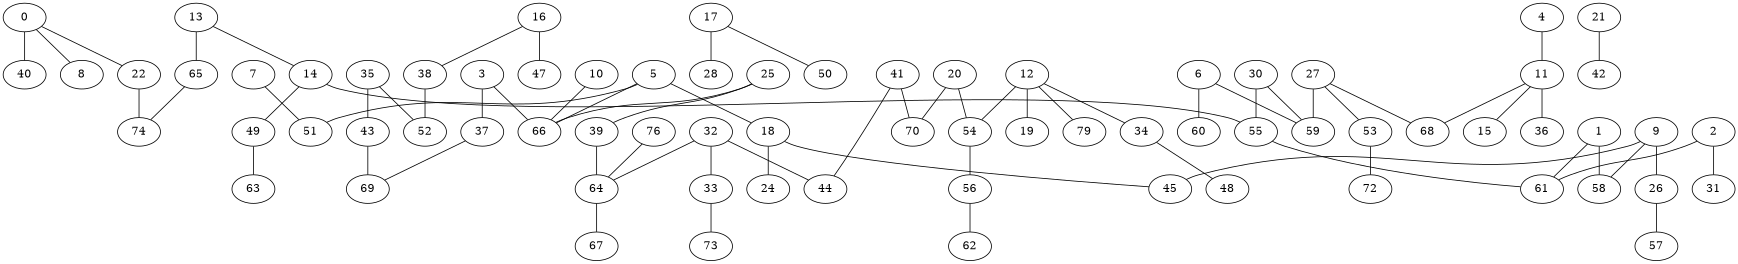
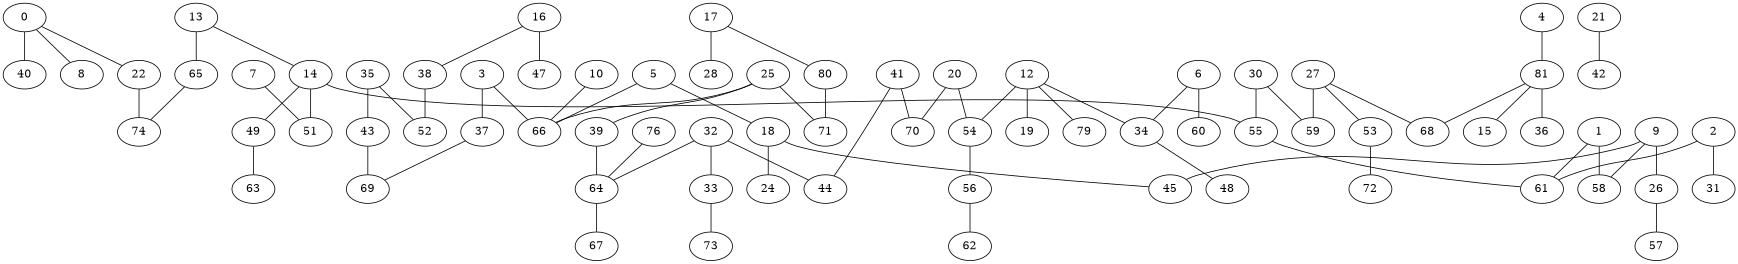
(825, 75) -> (825, 75)
(1542, 75) -> (1542, 75)
(1250, 100) -> (1170, 103)
(561, 101) -> (311, 103)
none -> (825, 132)
